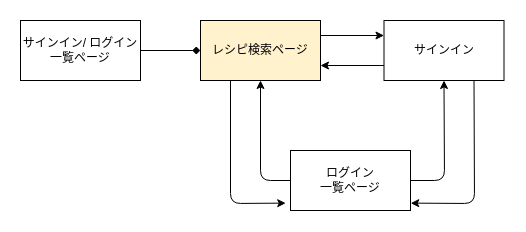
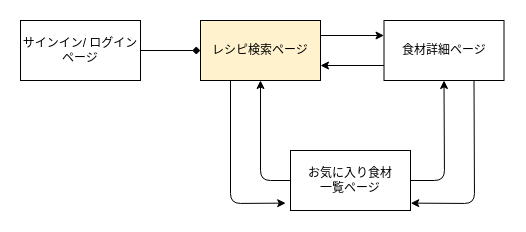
(81, 51) -> (81, 51)
(445, 51) -> (445, 51)
(351, 181) -> (351, 181)
